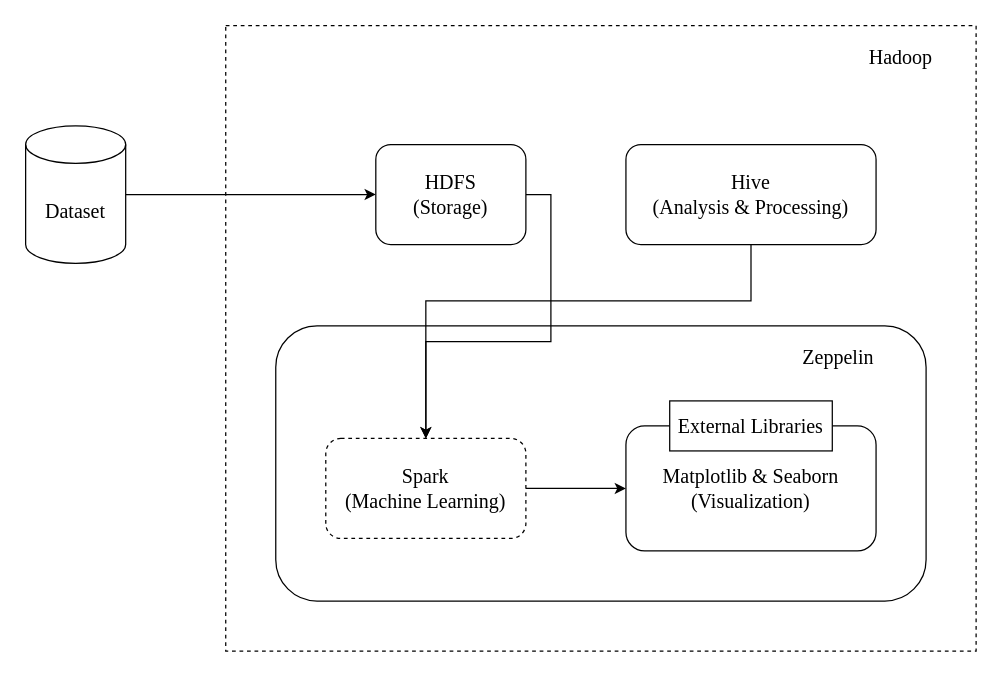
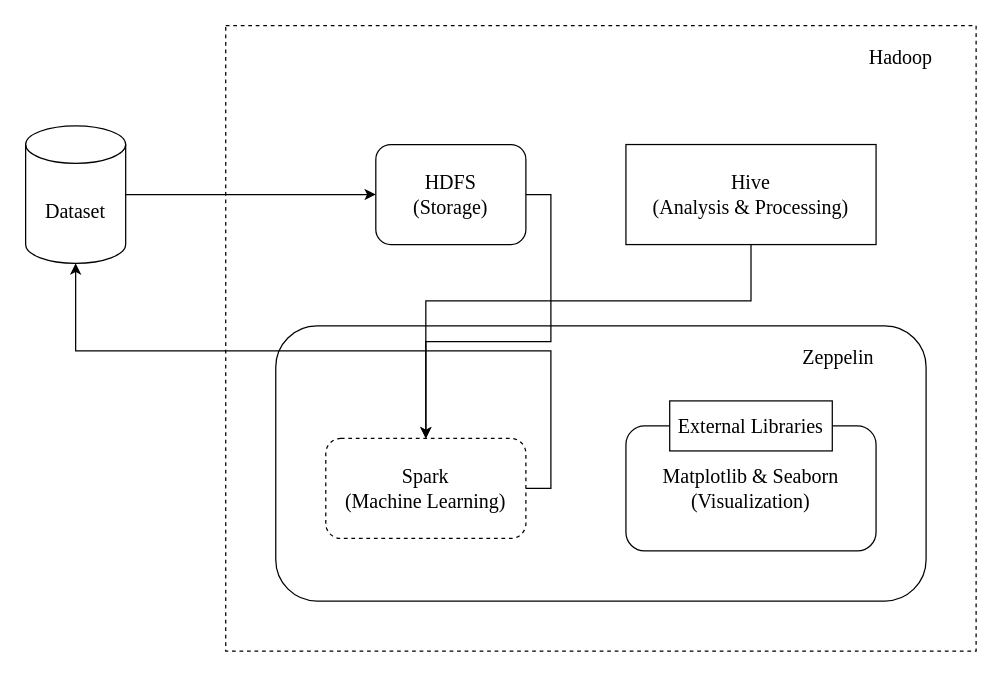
(751, 194) -> (751, 194)
(583, 488) -> (344, 351)
